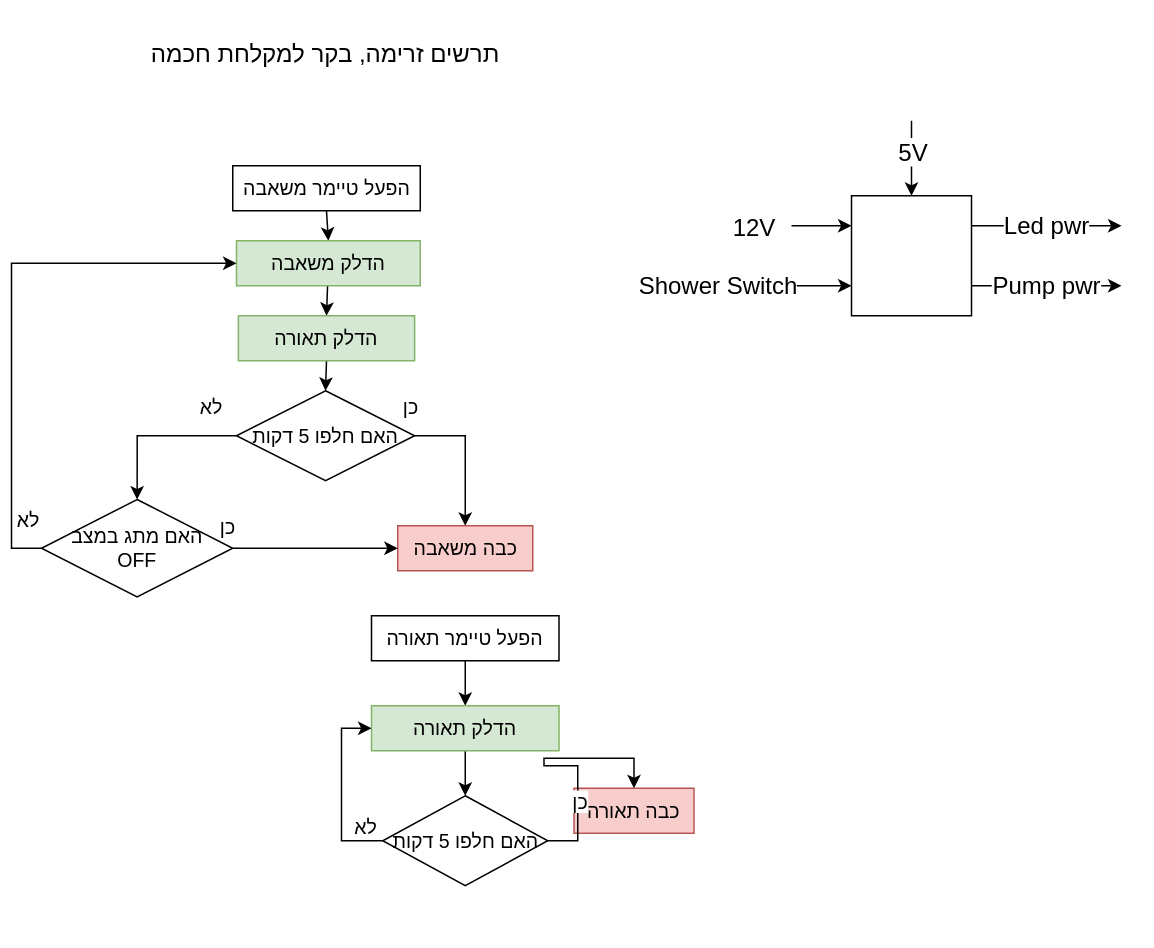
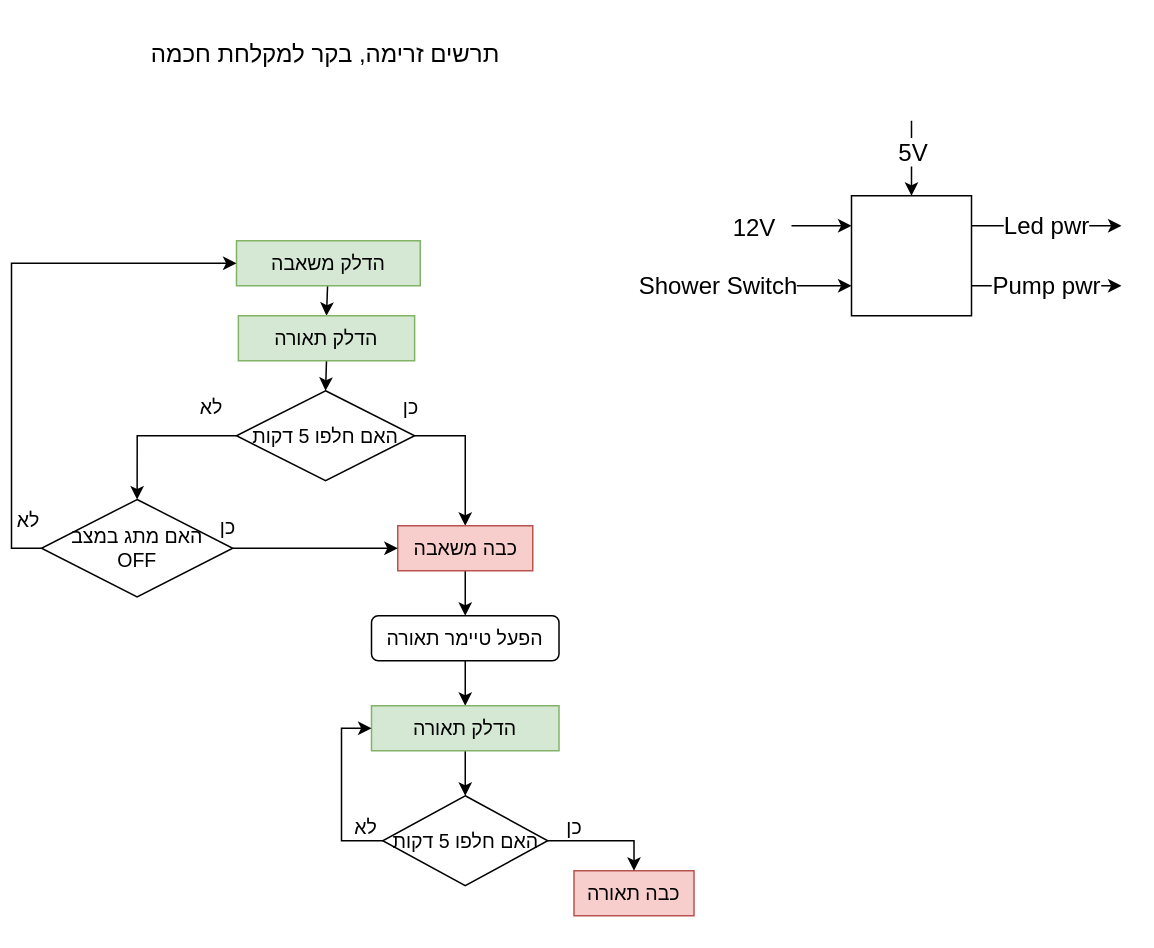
(326, 188) -> none
(327, 221) -> none
none -> (465, 588)
(465, 638) -> (465, 638)
(634, 811) -> (634, 893)
